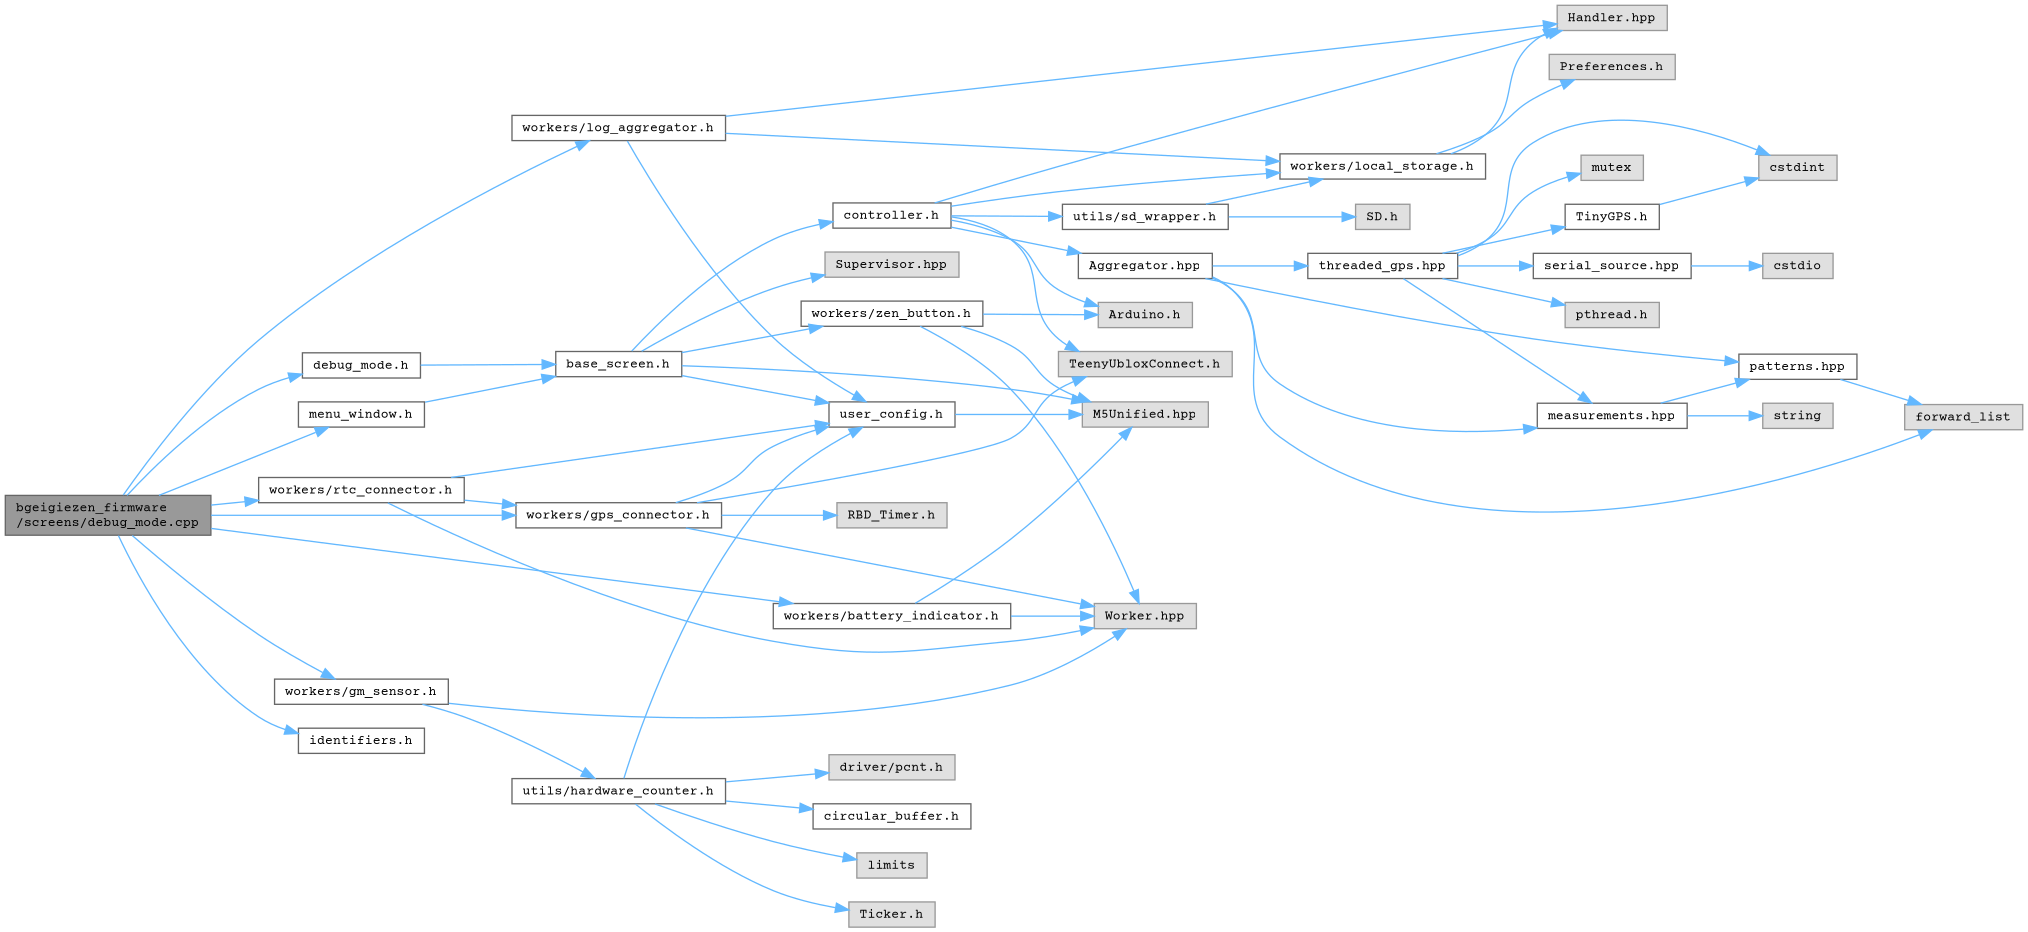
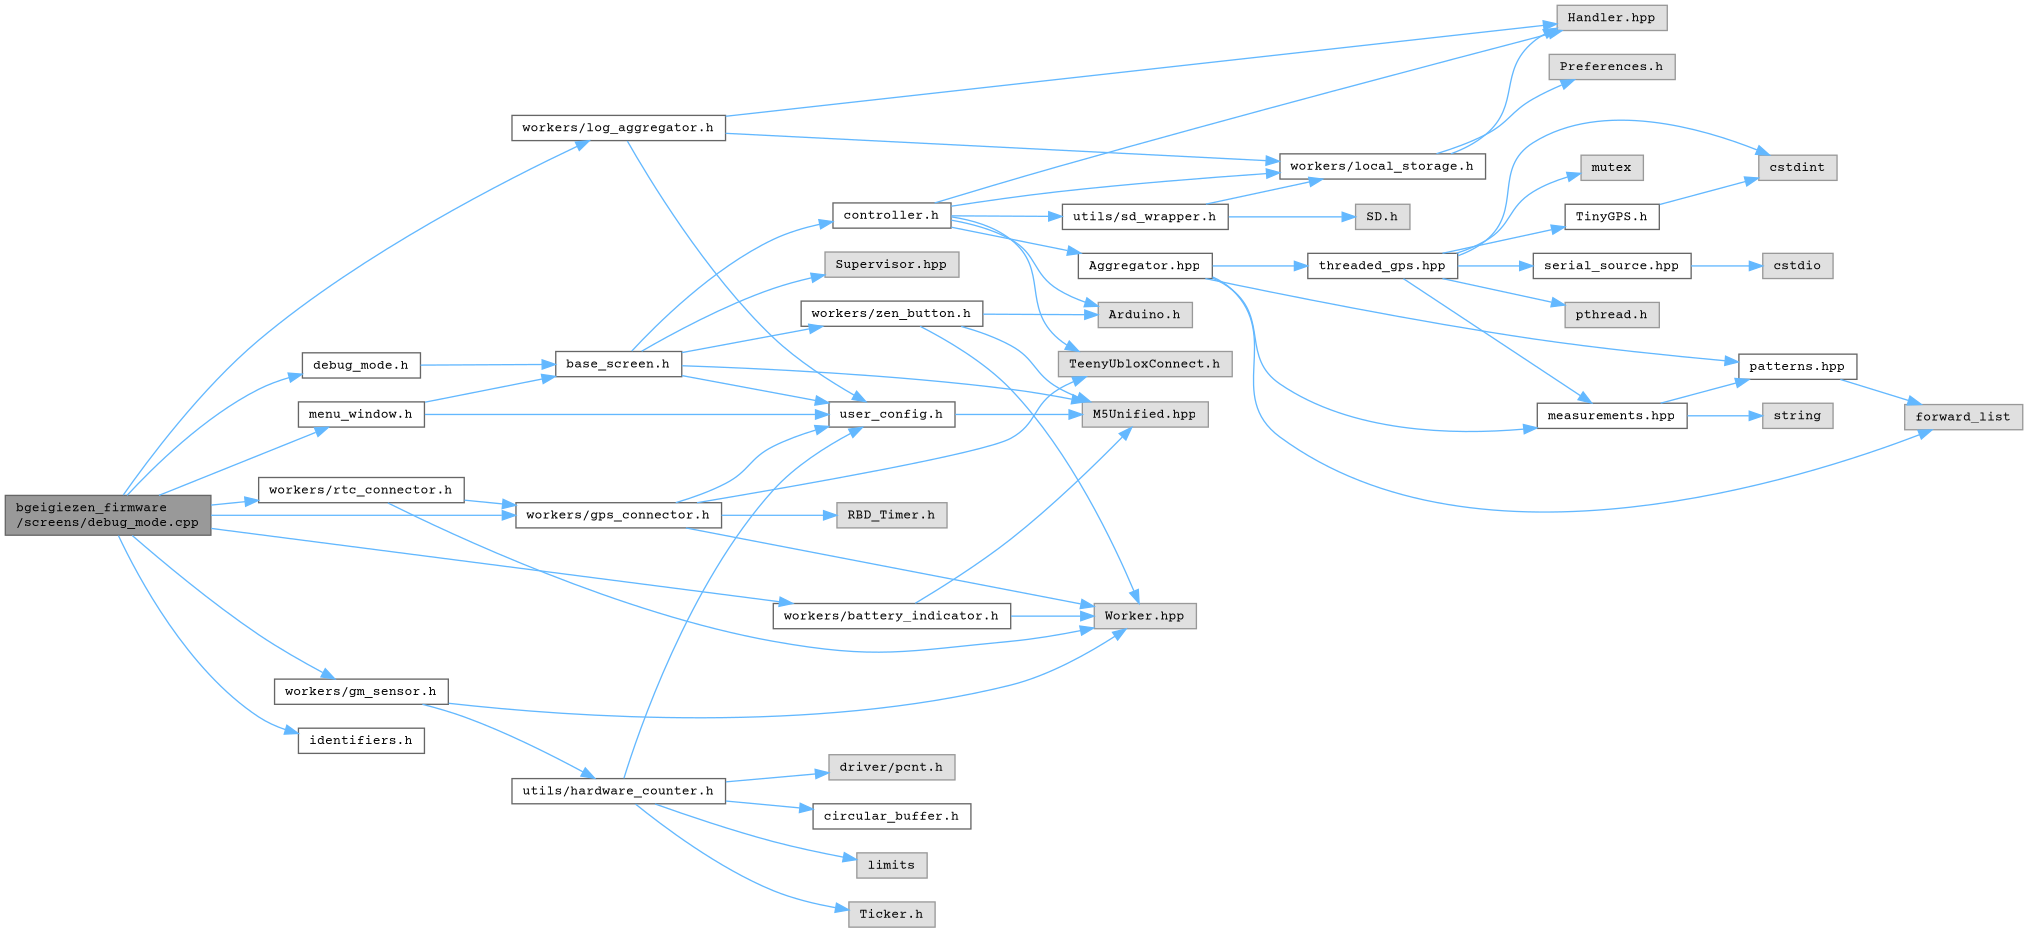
(633, 451) -> (620, 414)
